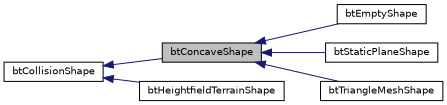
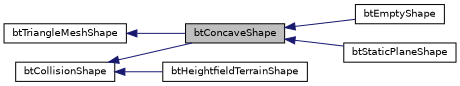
(302, 73) -> (161, 33)
